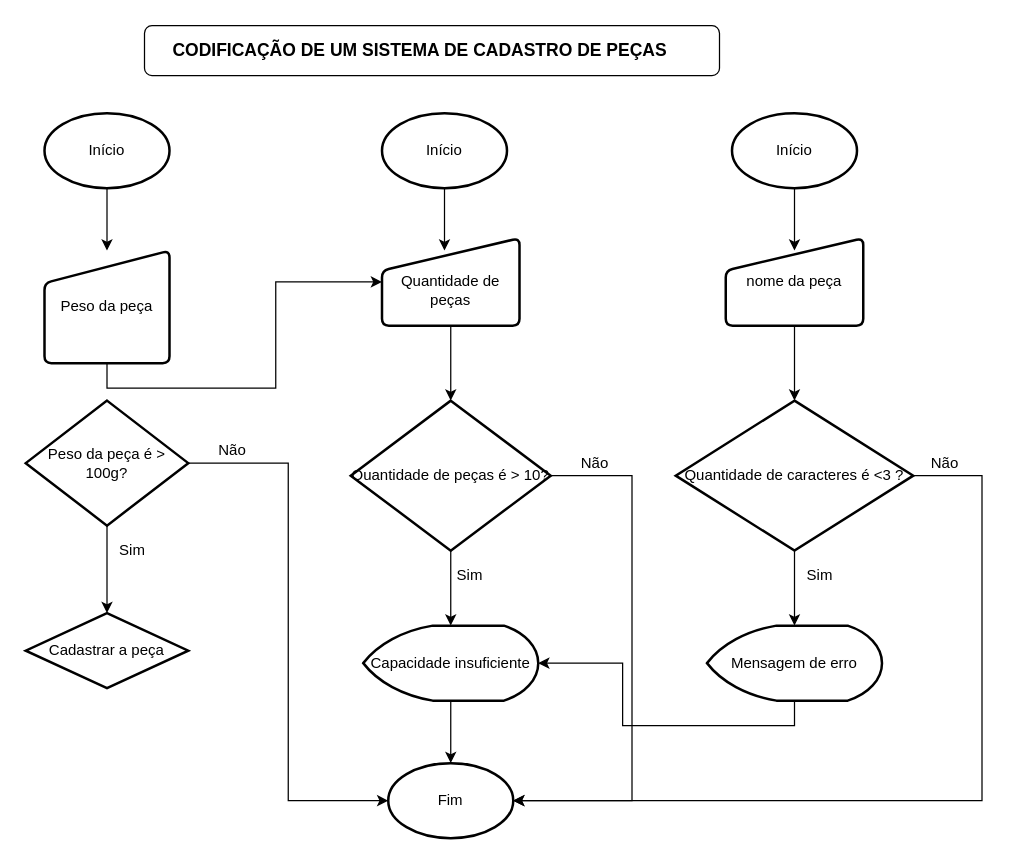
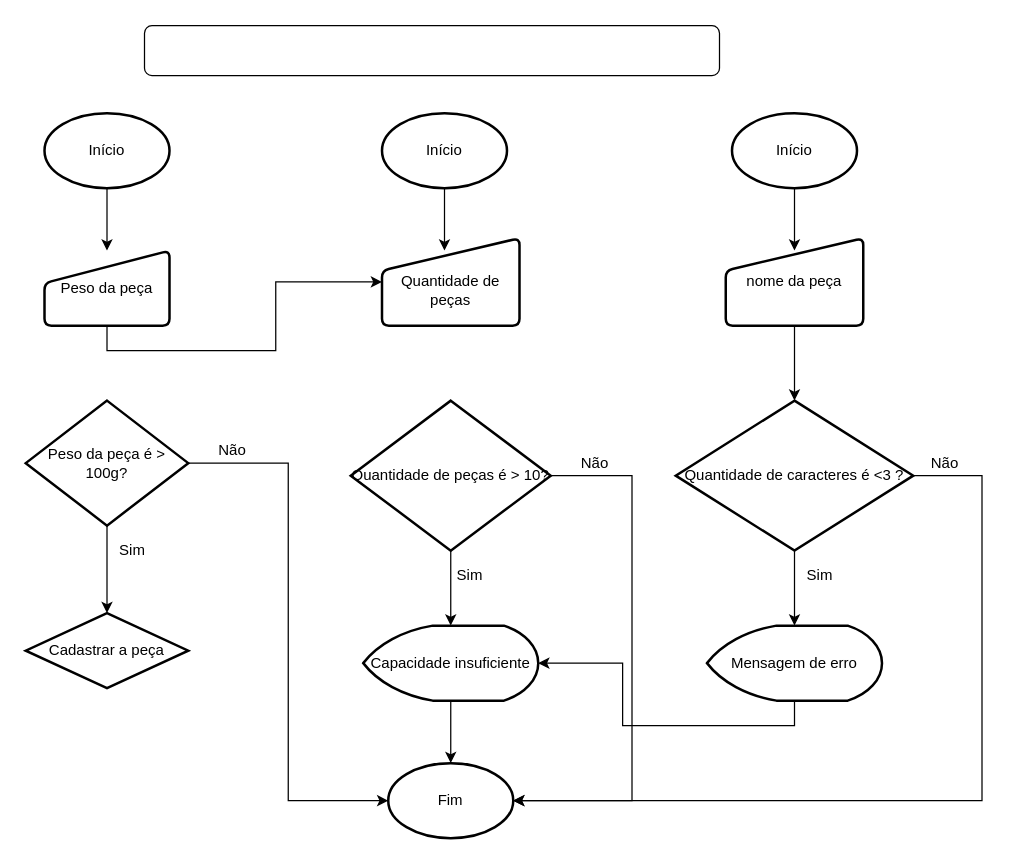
(419, 51) -> none
(107, 307) -> (107, 288)
(451, 359) -> none
